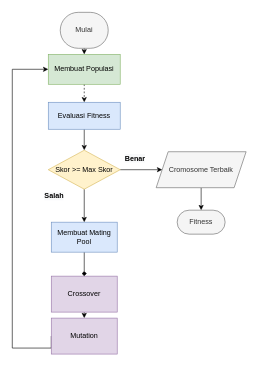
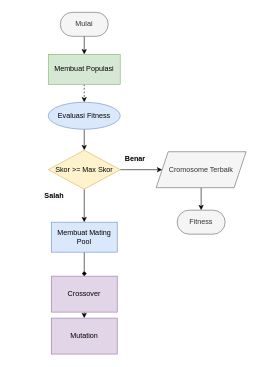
(84, 30) -> (84, 24)
(84, 116) -> (84, 116)
(12, 348) -> none
